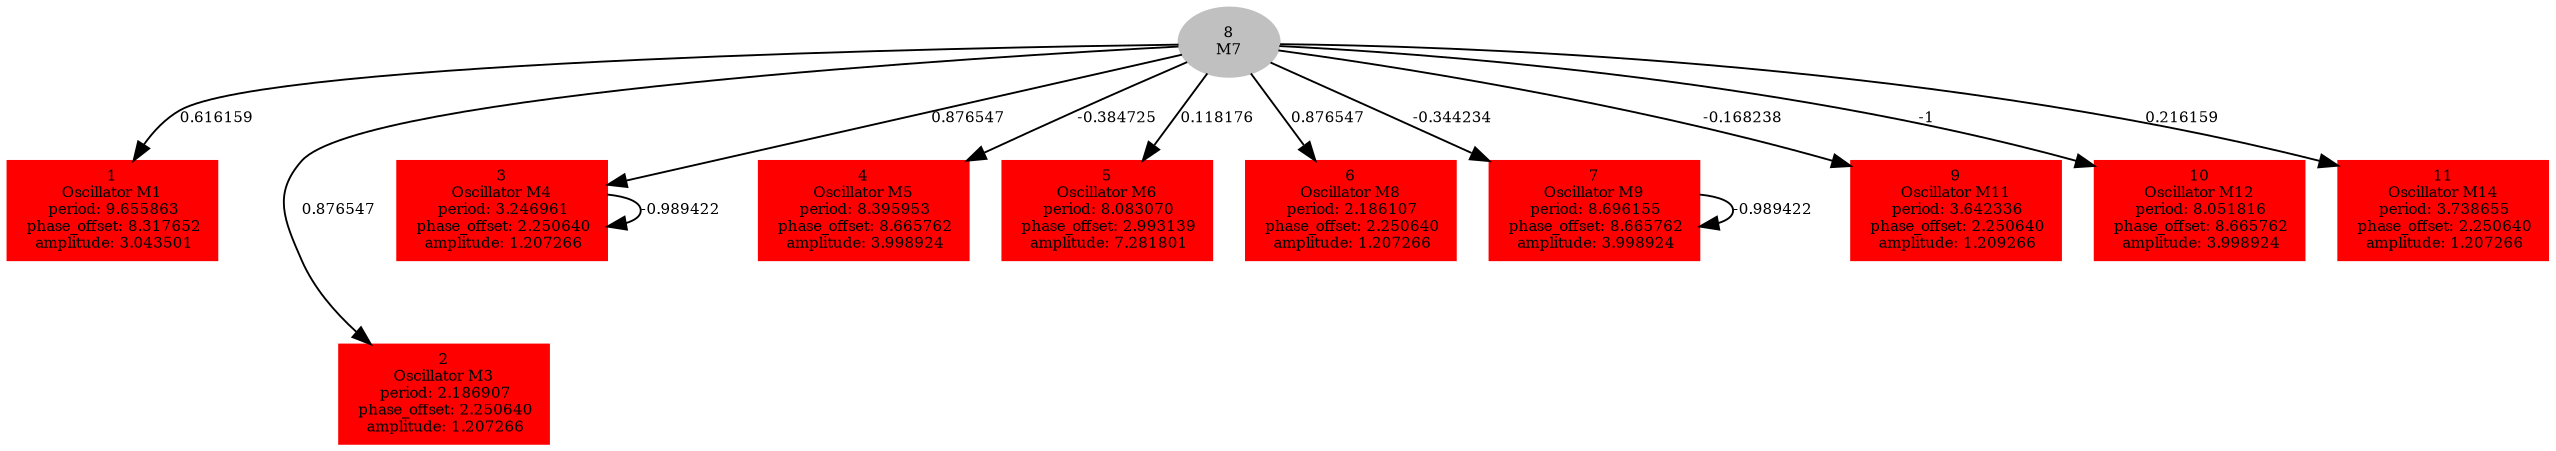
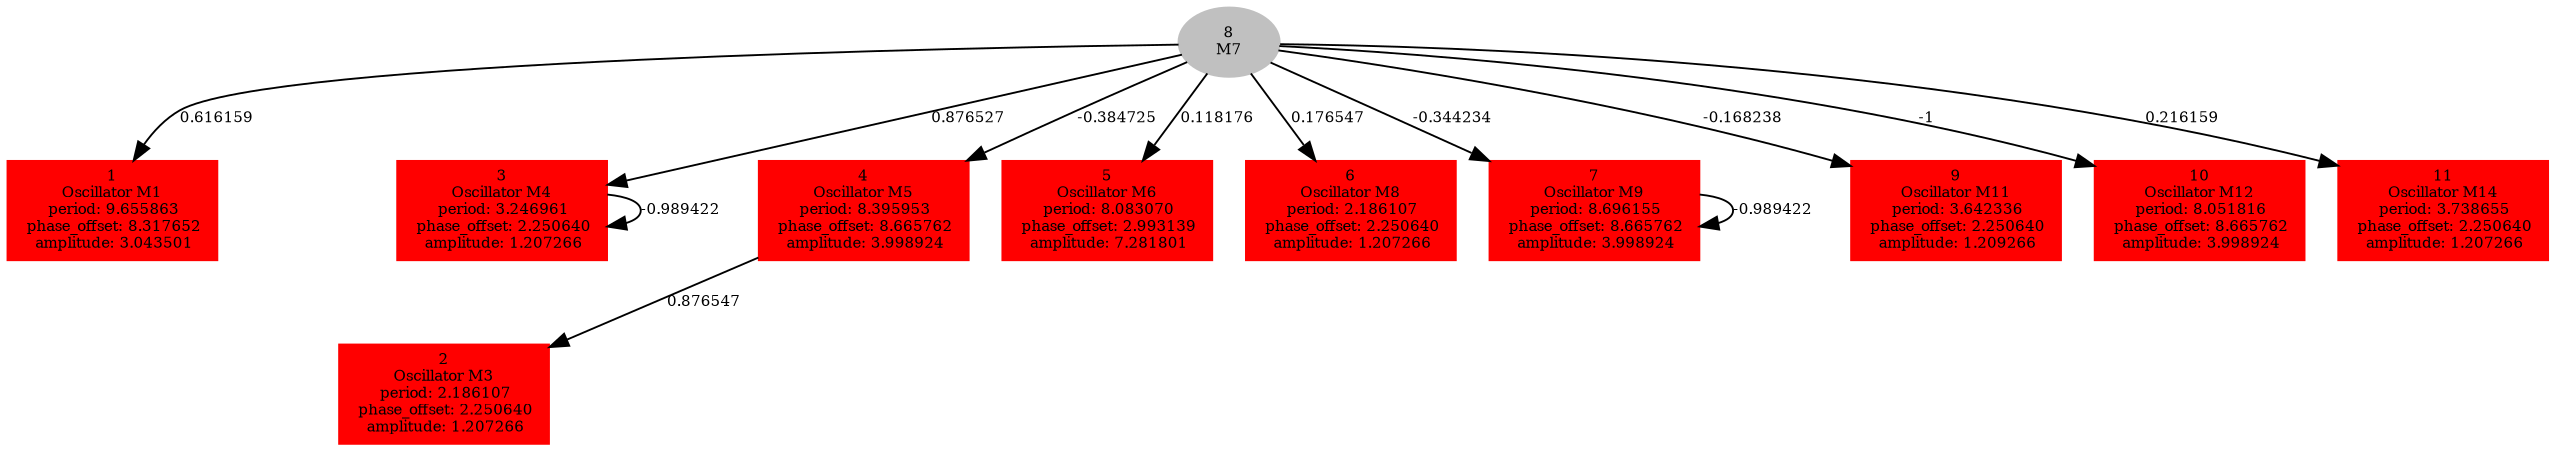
(637, 89) -> (663, 299)
(971, 119) -> (971, 119)
(1330, 119) -> (1330, 119)
(444, 393) -> (444, 393)
